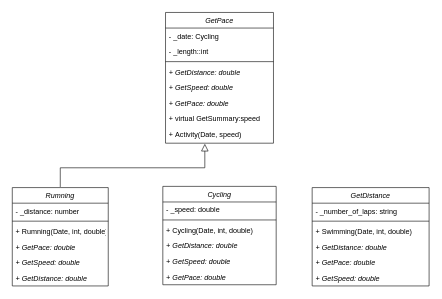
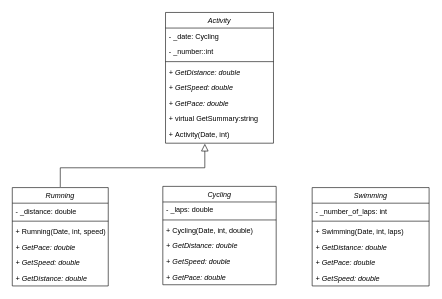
(219, 20) -> (219, 20)
(192, 52) -> (193, 52)
(217, 119) -> (218, 119)
(212, 134) -> (207, 134)
(371, 196) -> (371, 196)
(195, 210) -> (192, 210)
(50, 211) -> (49, 211)
(361, 211) -> (355, 211)
(65, 232) -> (64, 232)
(367, 232) -> (363, 232)
